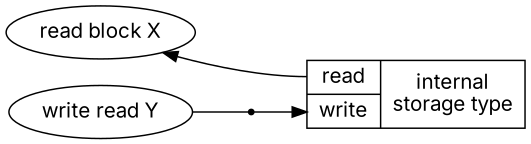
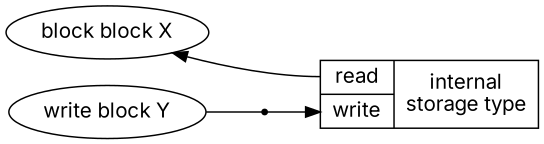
(101, 32) -> (107, 32)
(101, 112) -> (107, 112)
